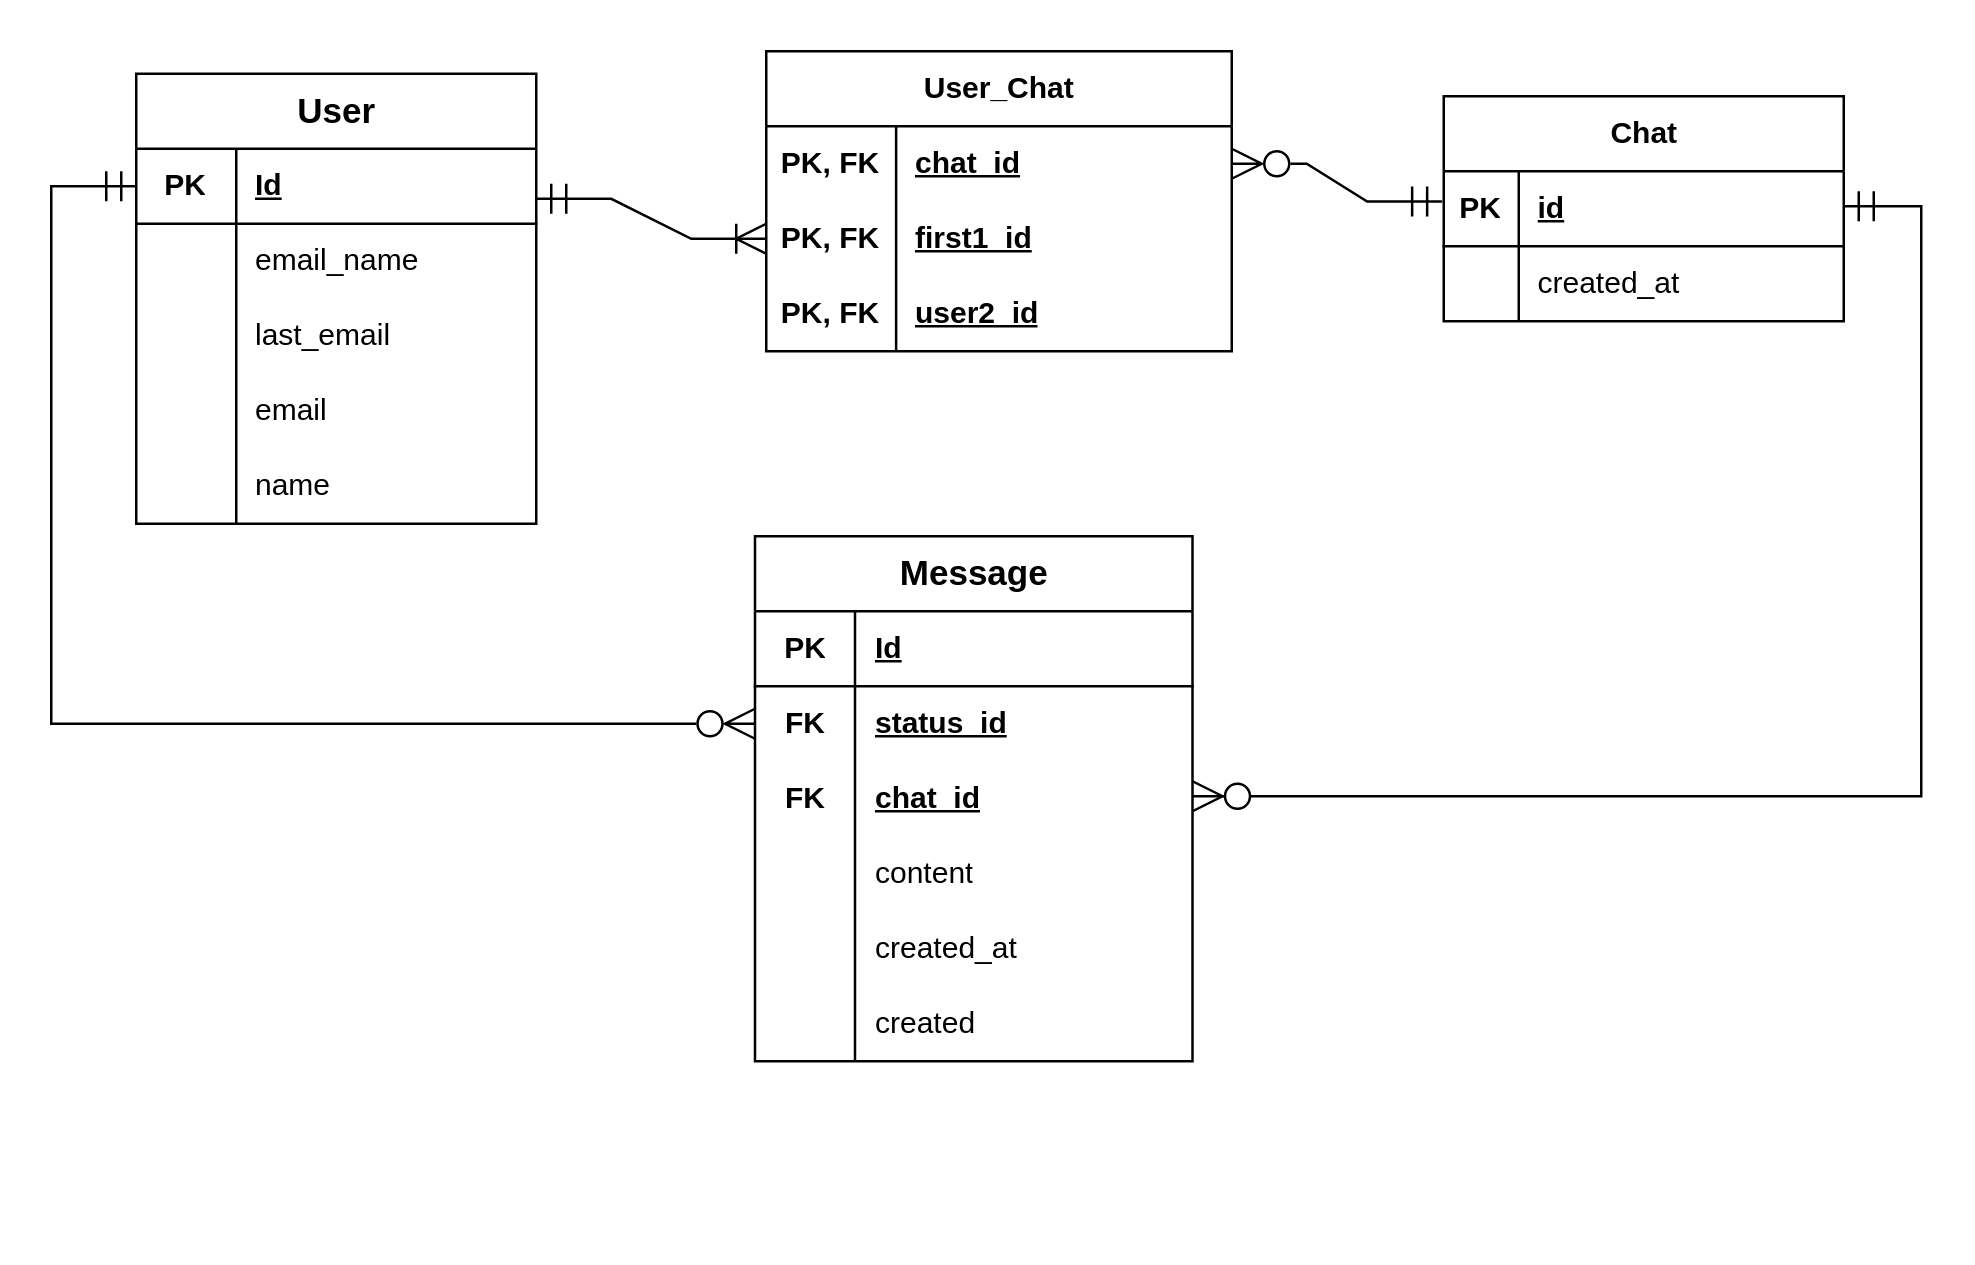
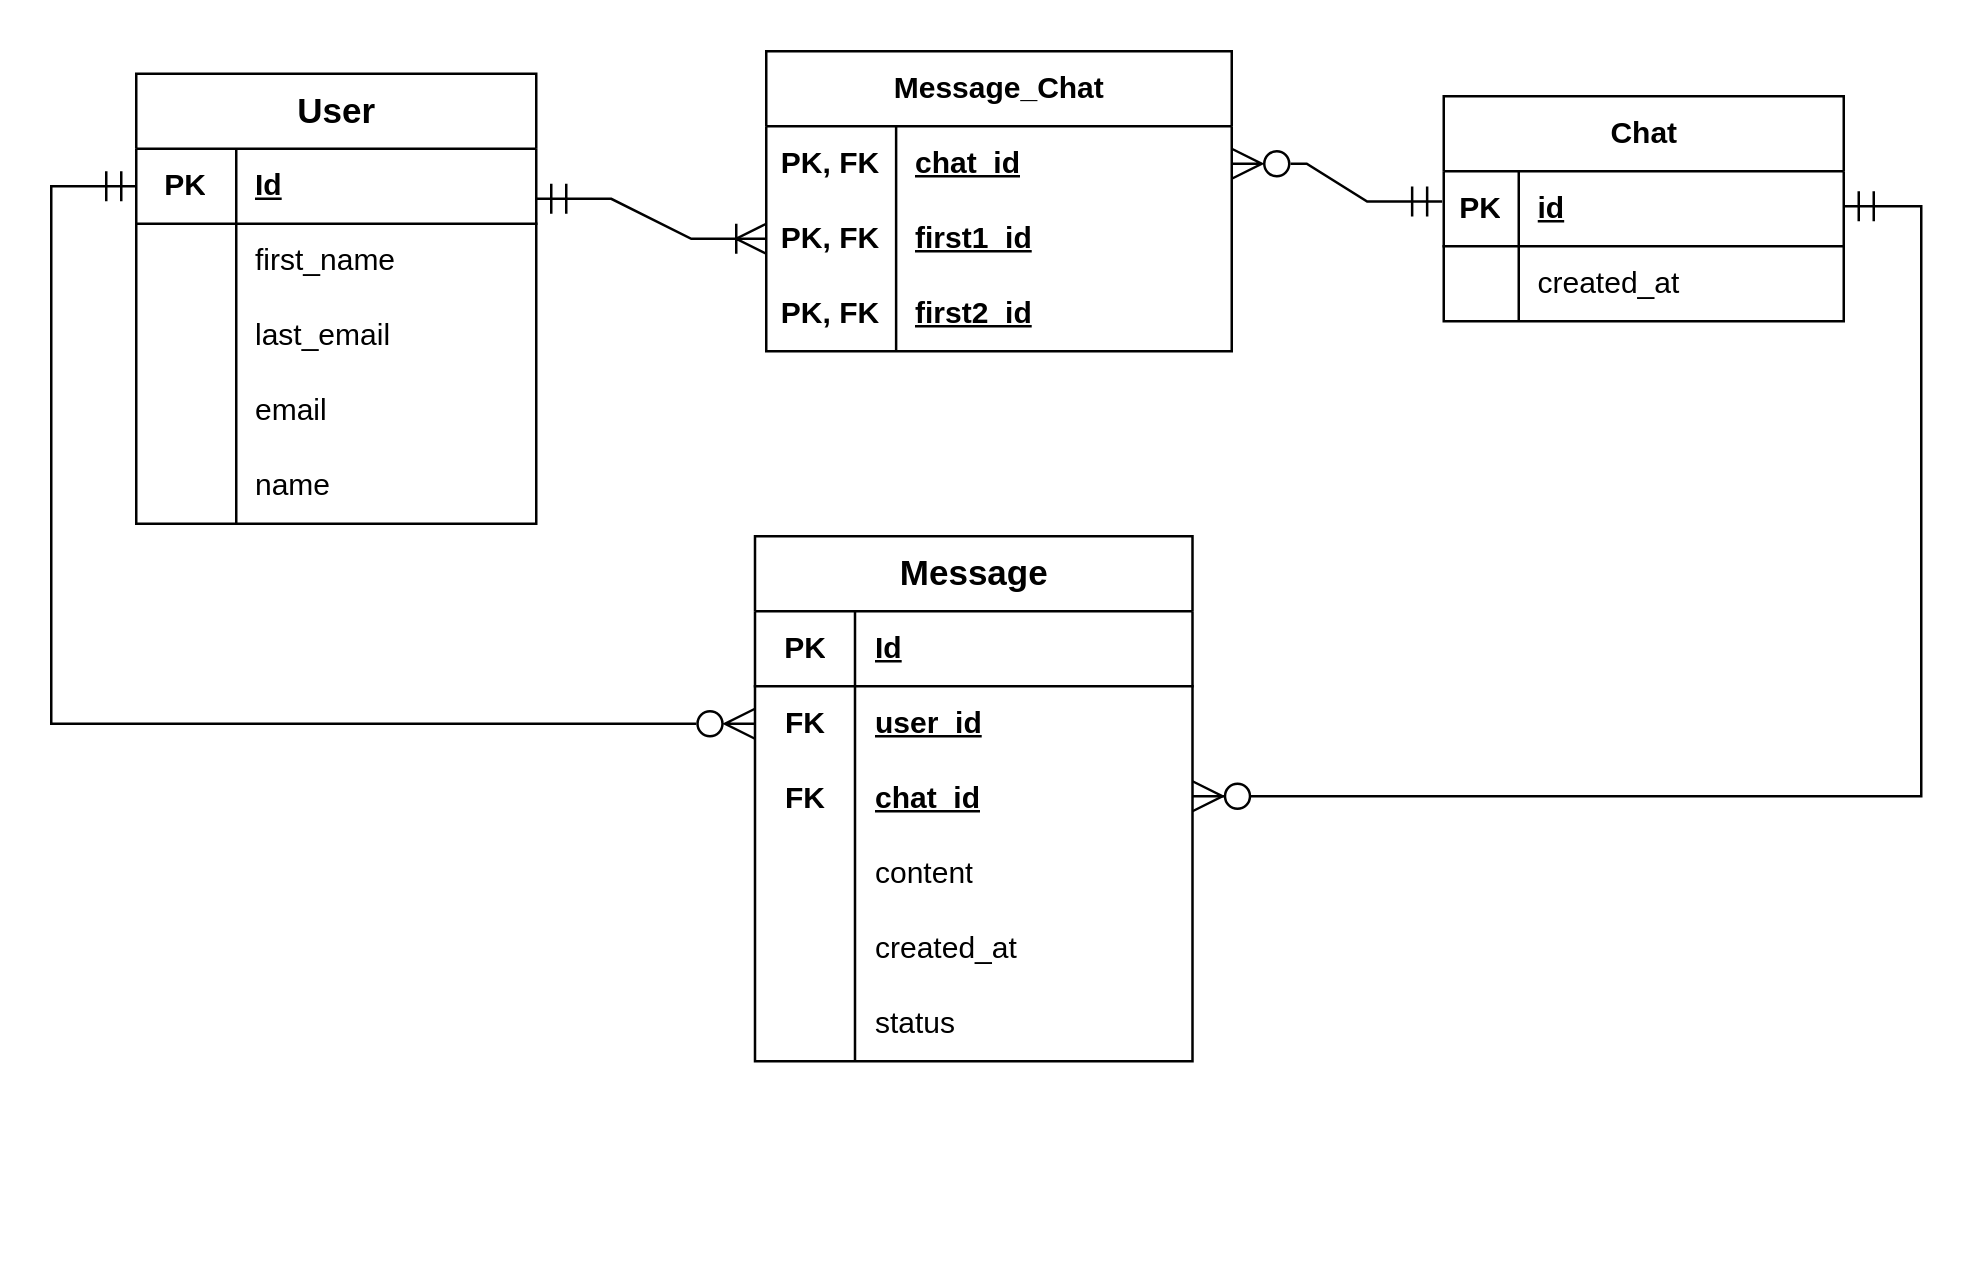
(1000, 89) -> (1000, 89)
(332, 261) -> (336, 261)
(980, 314) -> (984, 314)
(948, 724) -> (931, 724)
(935, 1024) -> (927, 1024)
